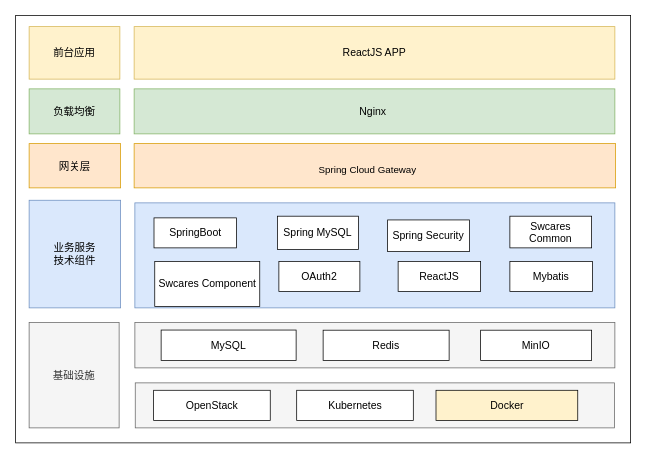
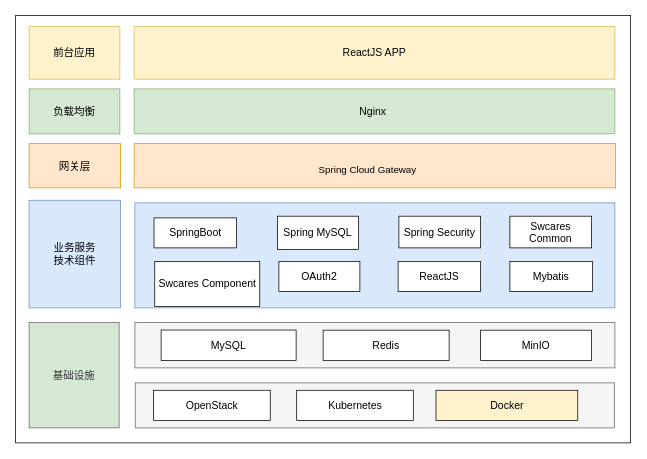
(428, 236) -> (440, 232)
(74, 375) -> (74, 375)
